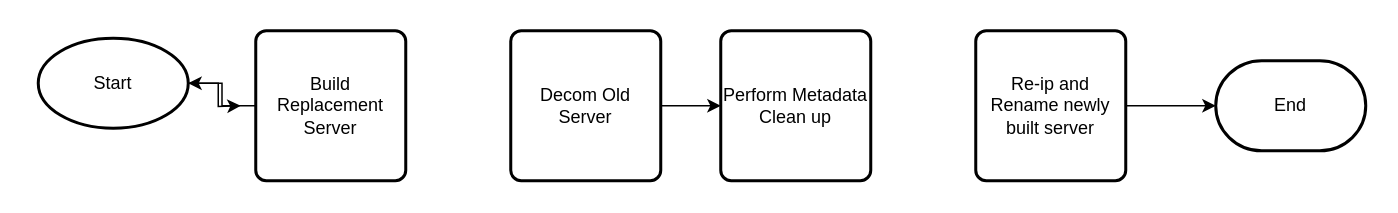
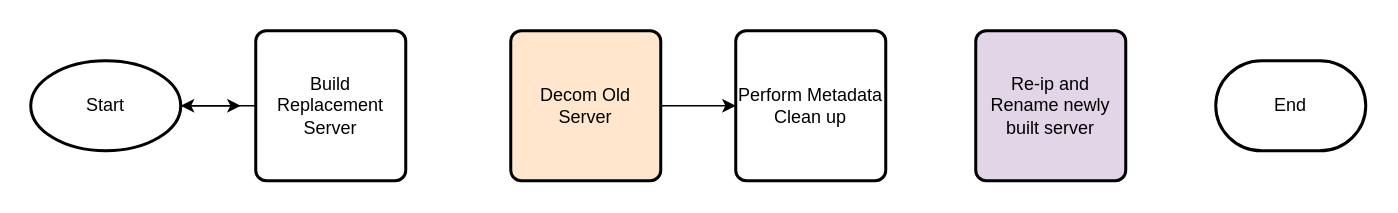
(113, 83) -> (106, 106)
(586, 106) -> (586, 106)
(796, 106) -> (811, 106)
(1051, 106) -> (1051, 106)
(1166, 106) -> none
